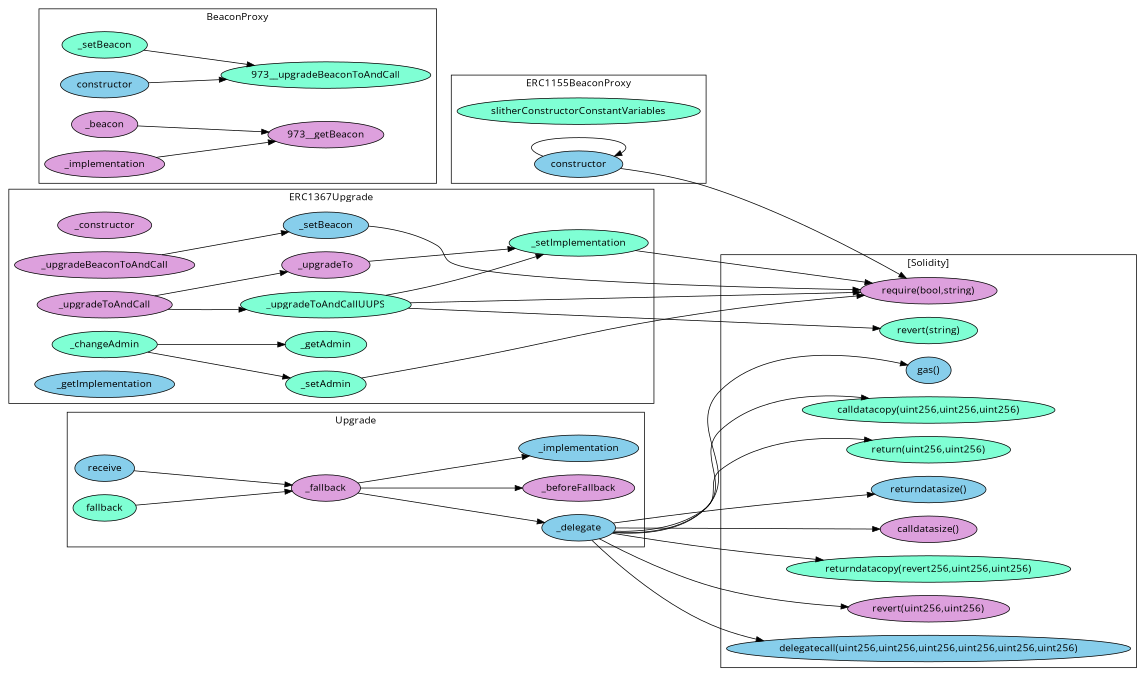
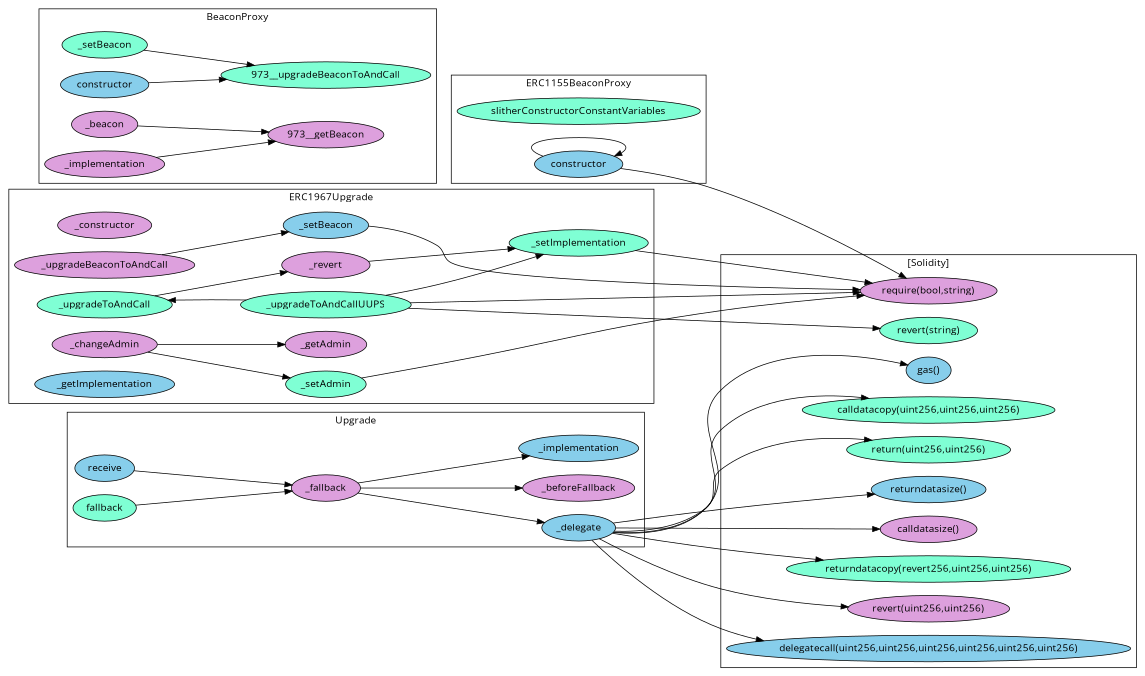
(331, 198) -> (331, 198)
(326, 265) -> (326, 265)
(105, 305) -> (105, 305)
(203, 310) -> (211, 300)
(105, 344) -> (105, 344)
(326, 344) -> (326, 344)
